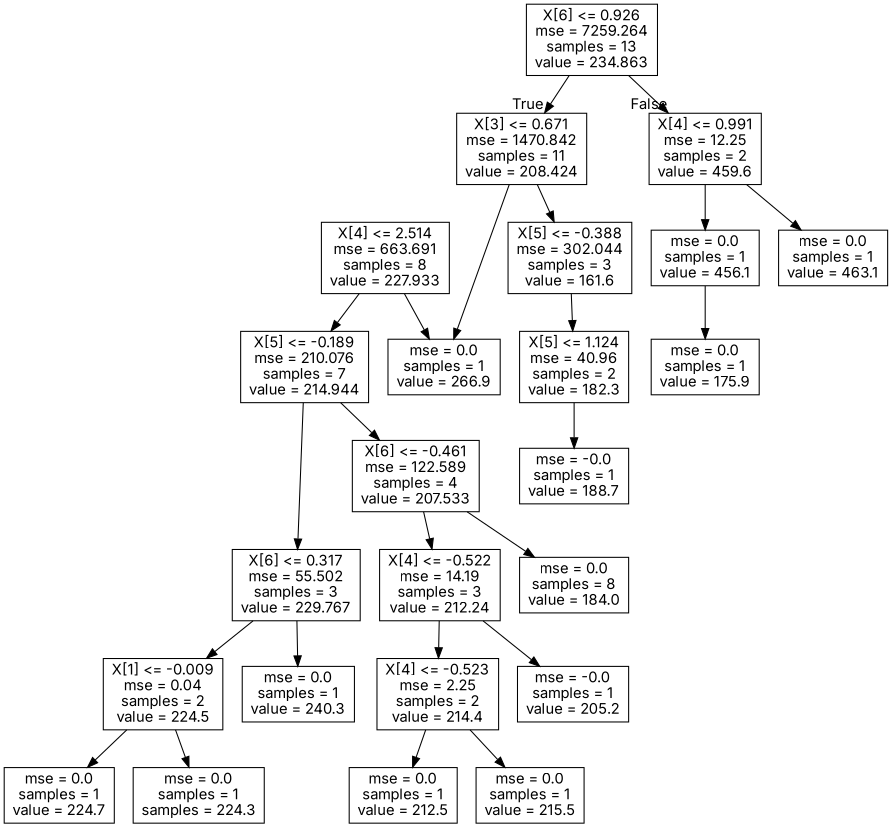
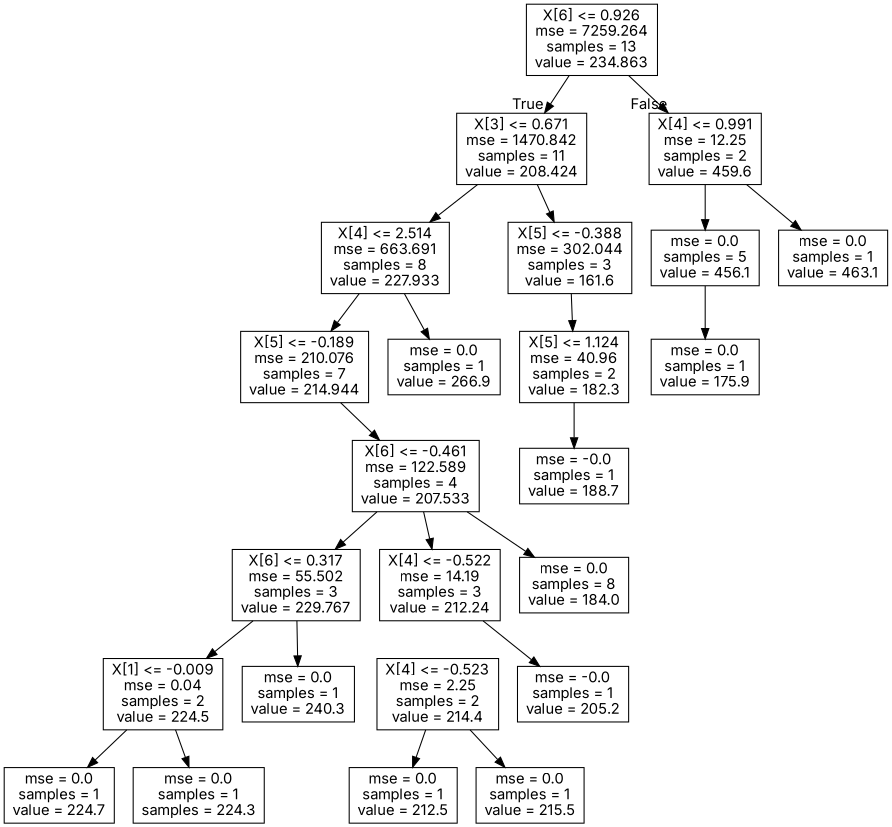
(483, 257) -> (458, 200)
(705, 258) -> (705, 258)
(301, 471) -> (360, 527)
(439, 634) -> none
